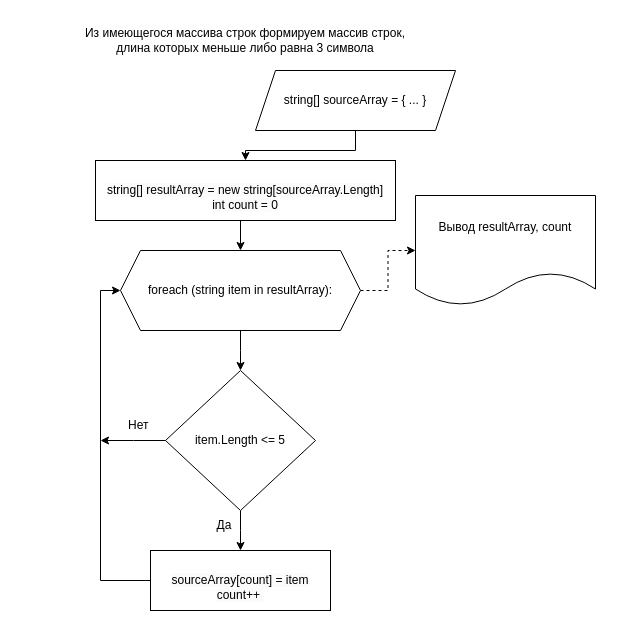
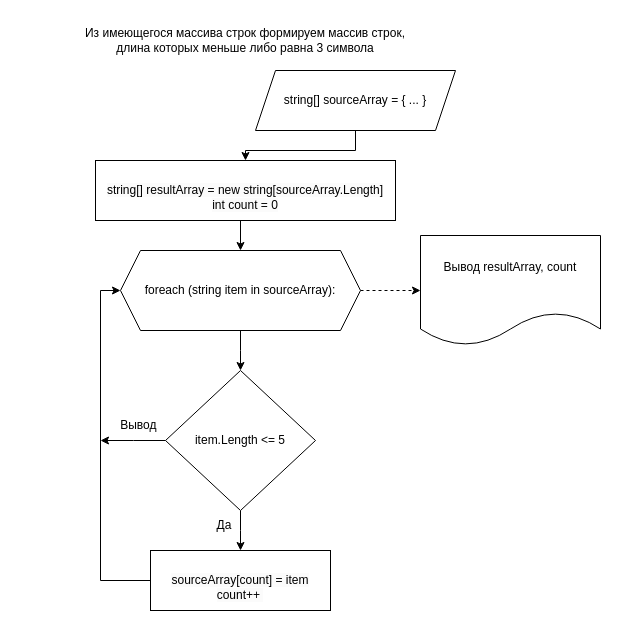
(506, 251) -> (511, 291)
(241, 291) -> (241, 291)
(141, 426) -> (141, 426)
